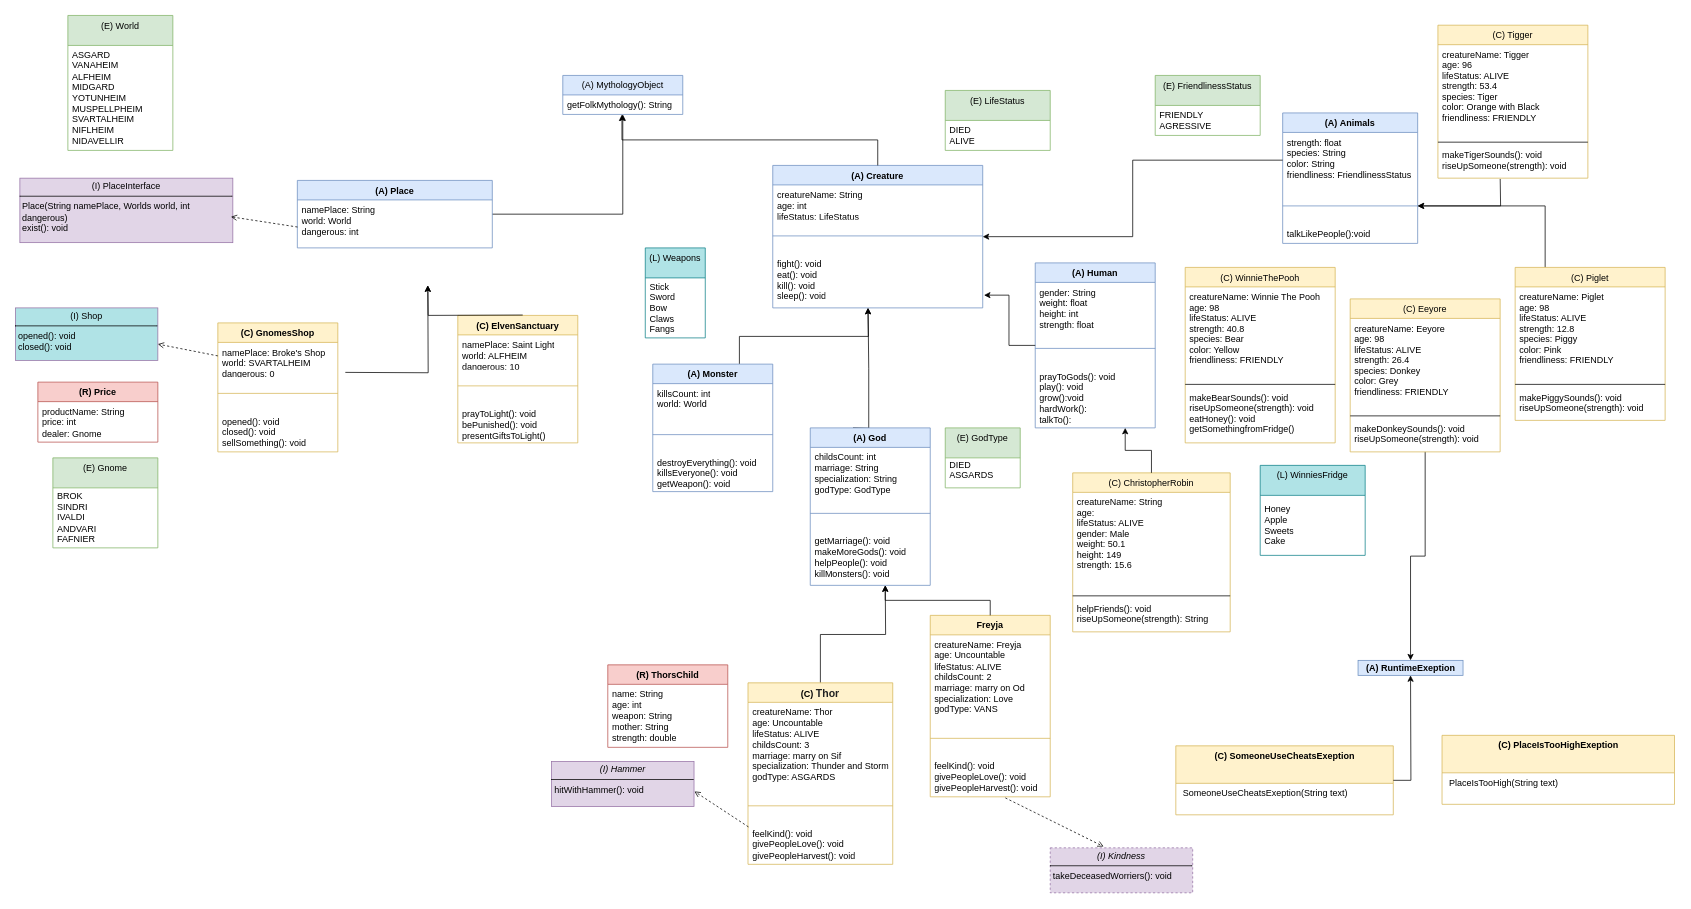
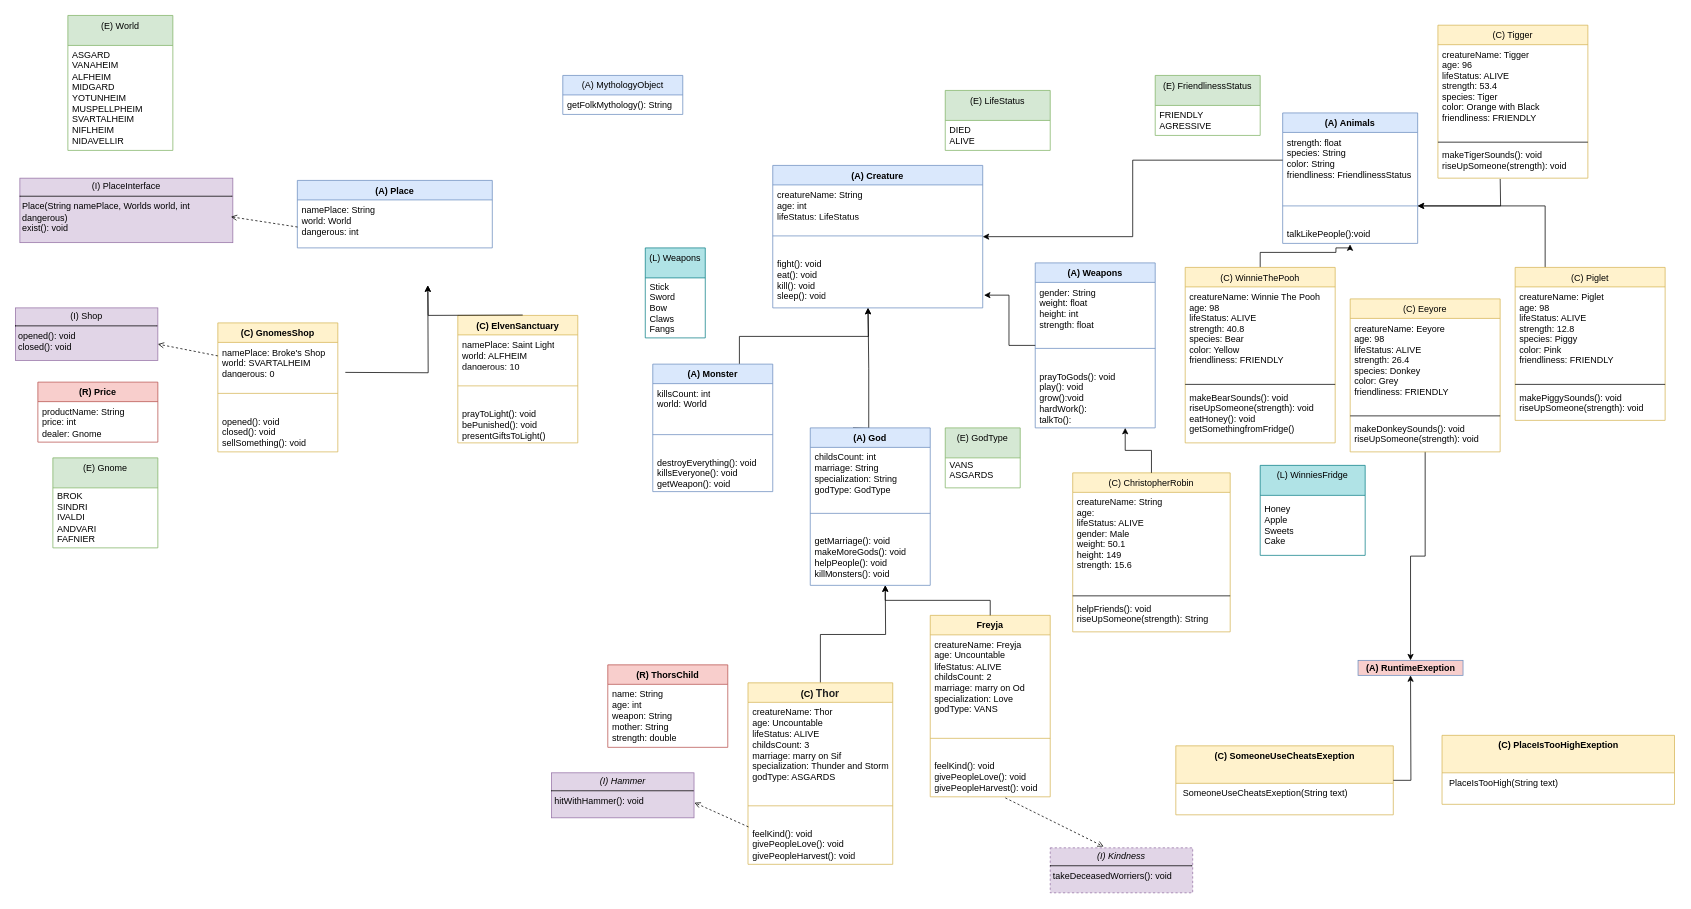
(764, 140) -> none
(595, 214) -> none
none -> (1300, 252)
(1095, 274) -> (1095, 274)
(87, 334) -> (87, 334)
(968, 473) -> (968, 473)
(1411, 668) -> (1411, 668)
(623, 784) -> (623, 795)
